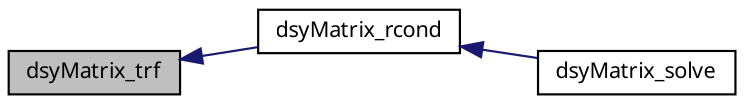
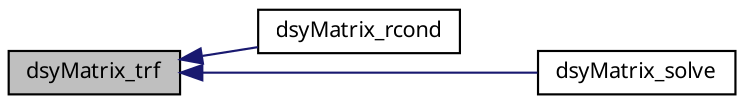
(510, 54) -> (370, 73)
